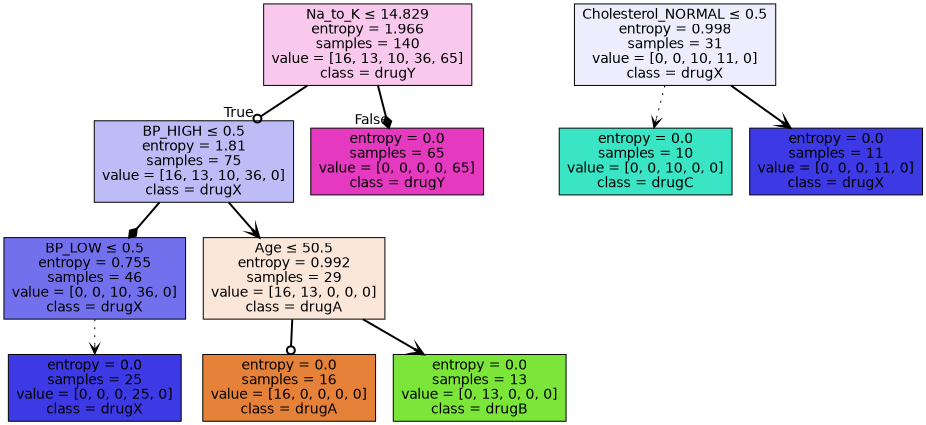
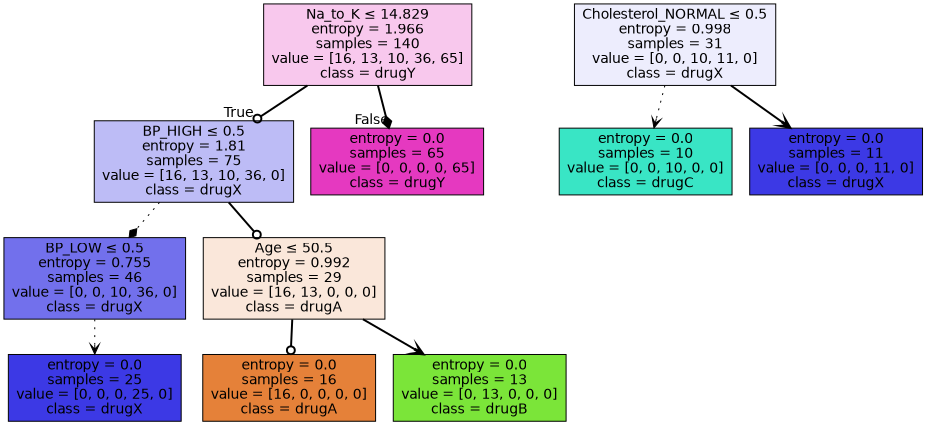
(148, 215) -> (148, 215)
(241, 217) -> (241, 217)
